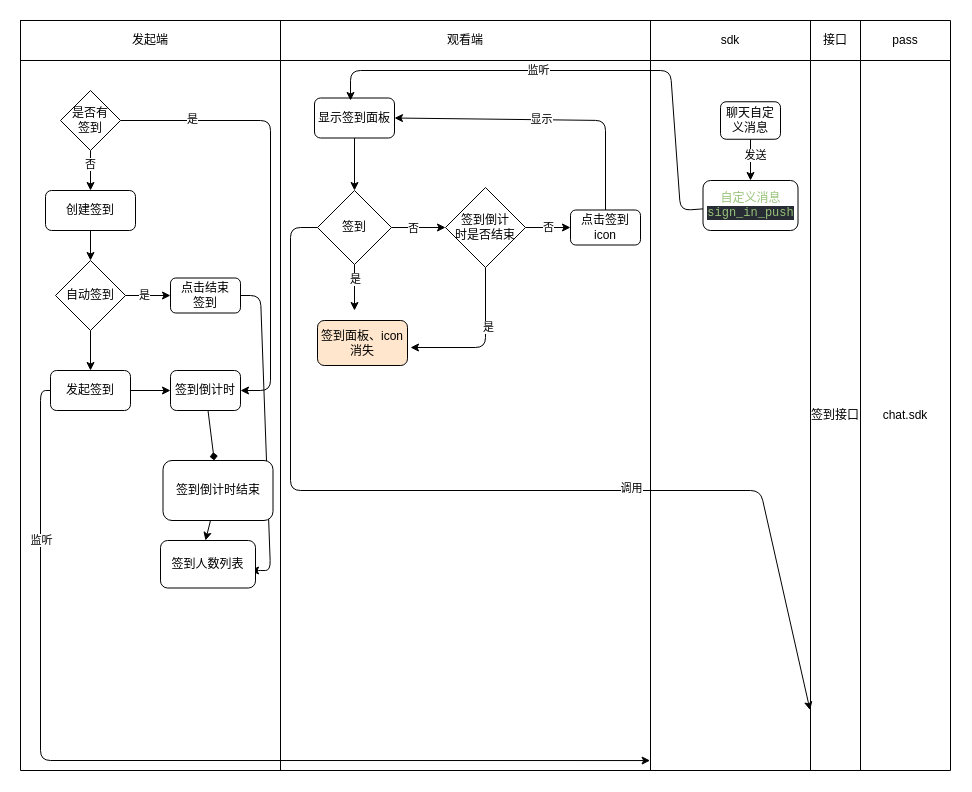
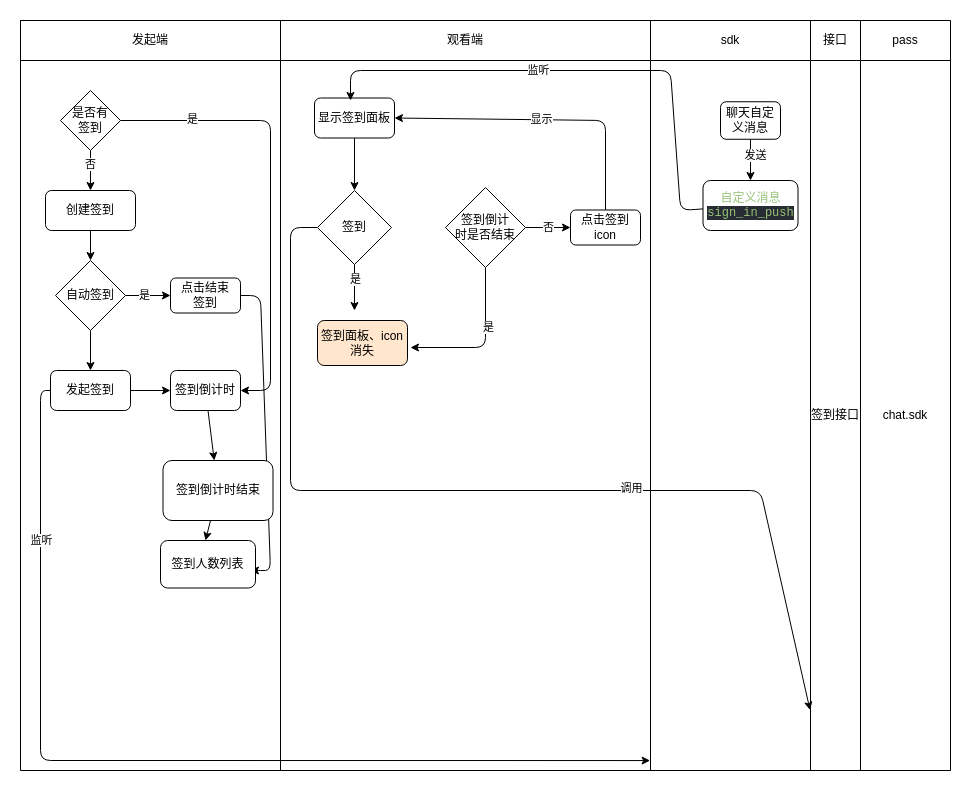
(415, 228) -> none
(213, 451) -> (213, 452)
